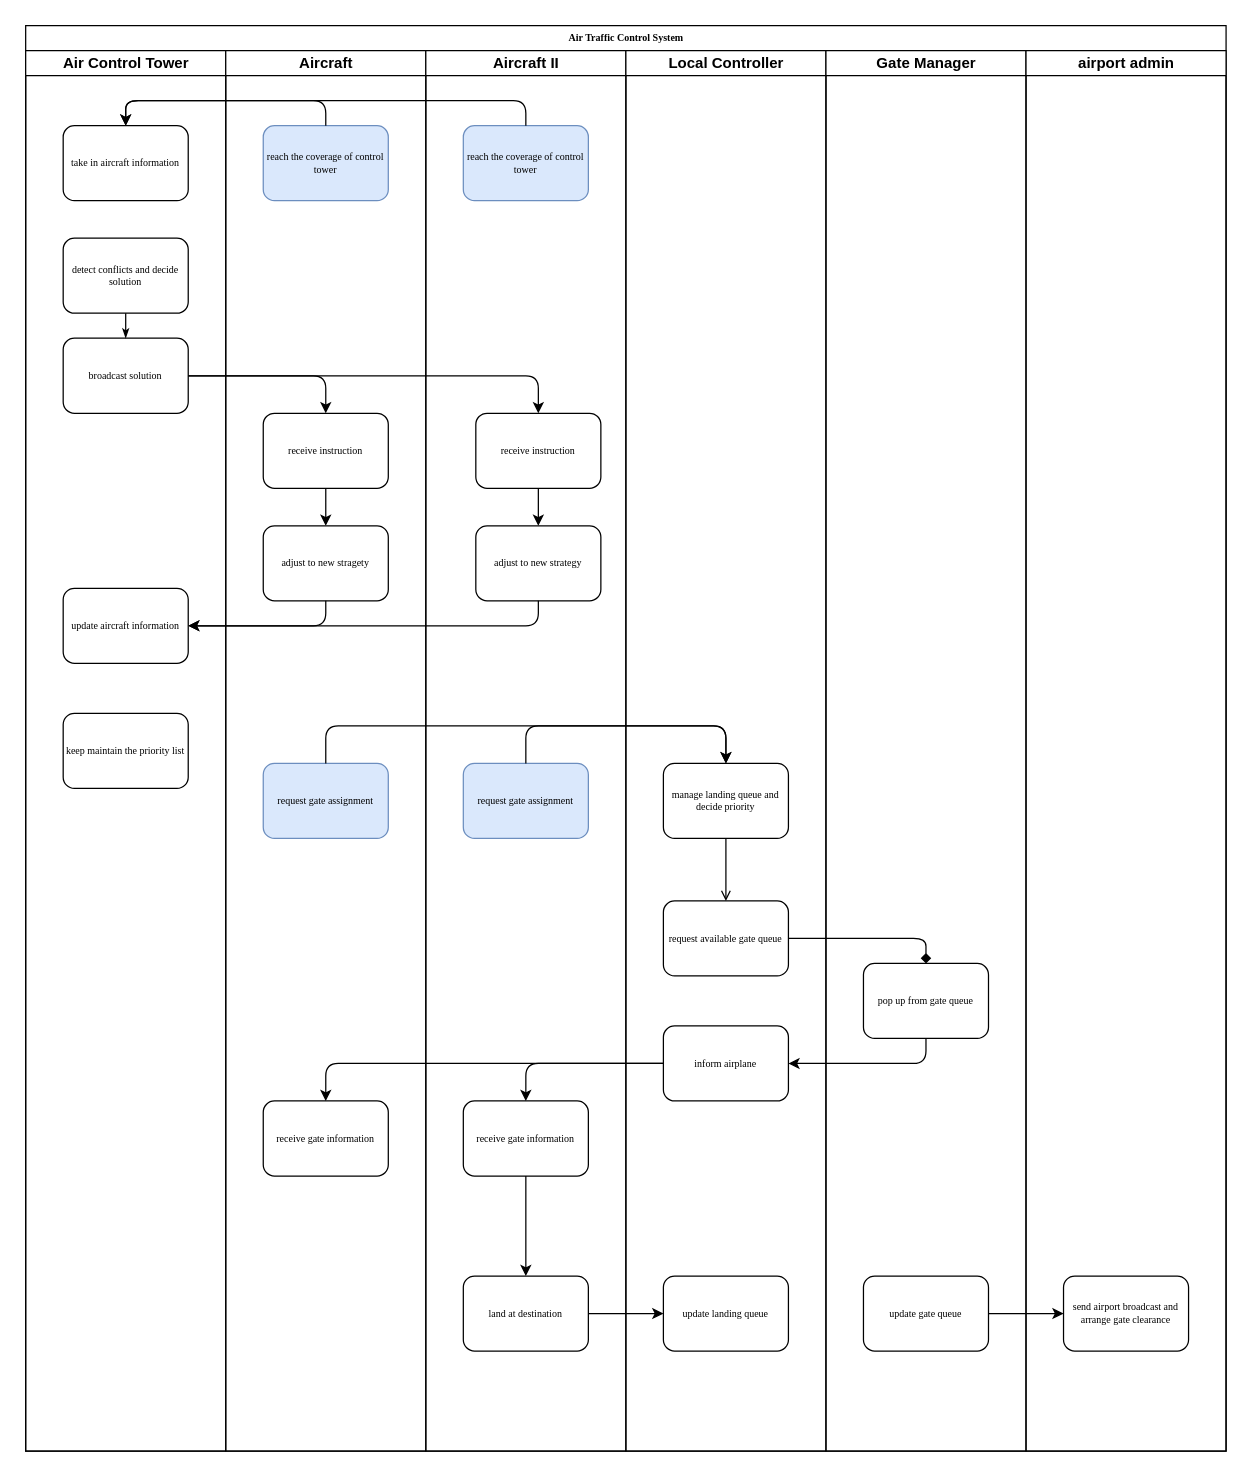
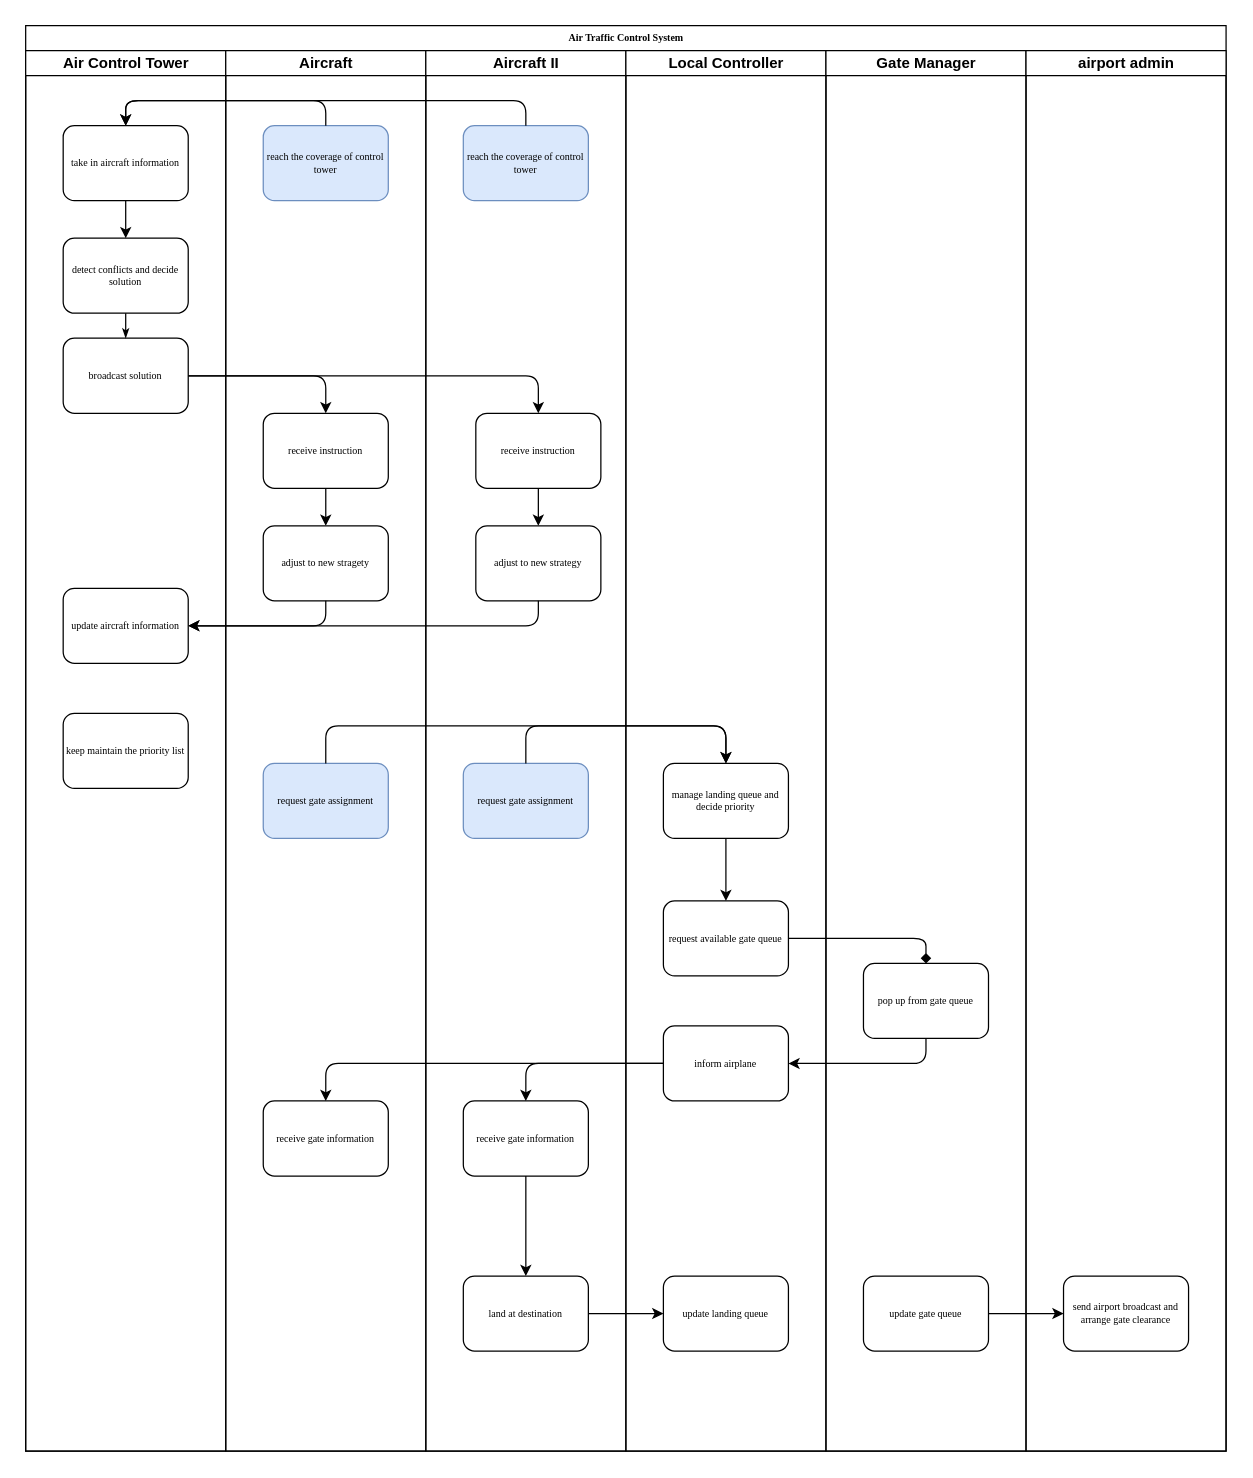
none -> (126, 224)
(726, 892) -> (726, 891)
